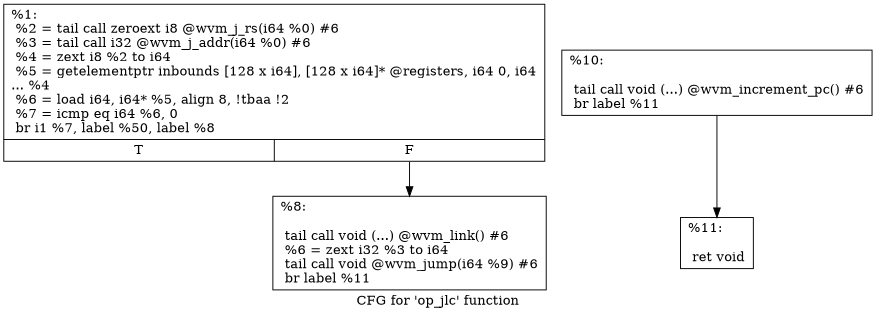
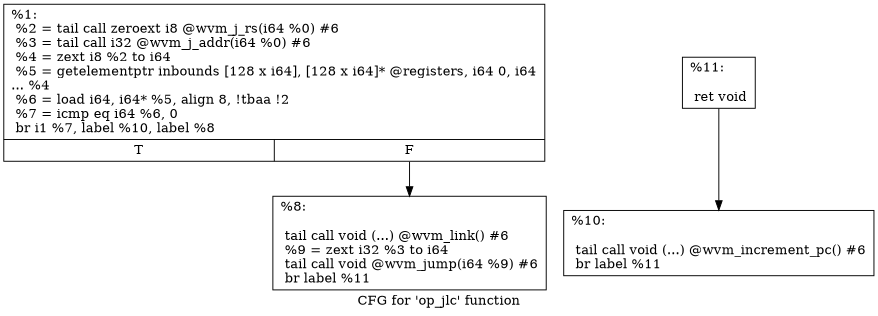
(114, 128) -> (114, 128)
(717, 162) -> (719, 155)
(365, 250) -> (365, 250)
